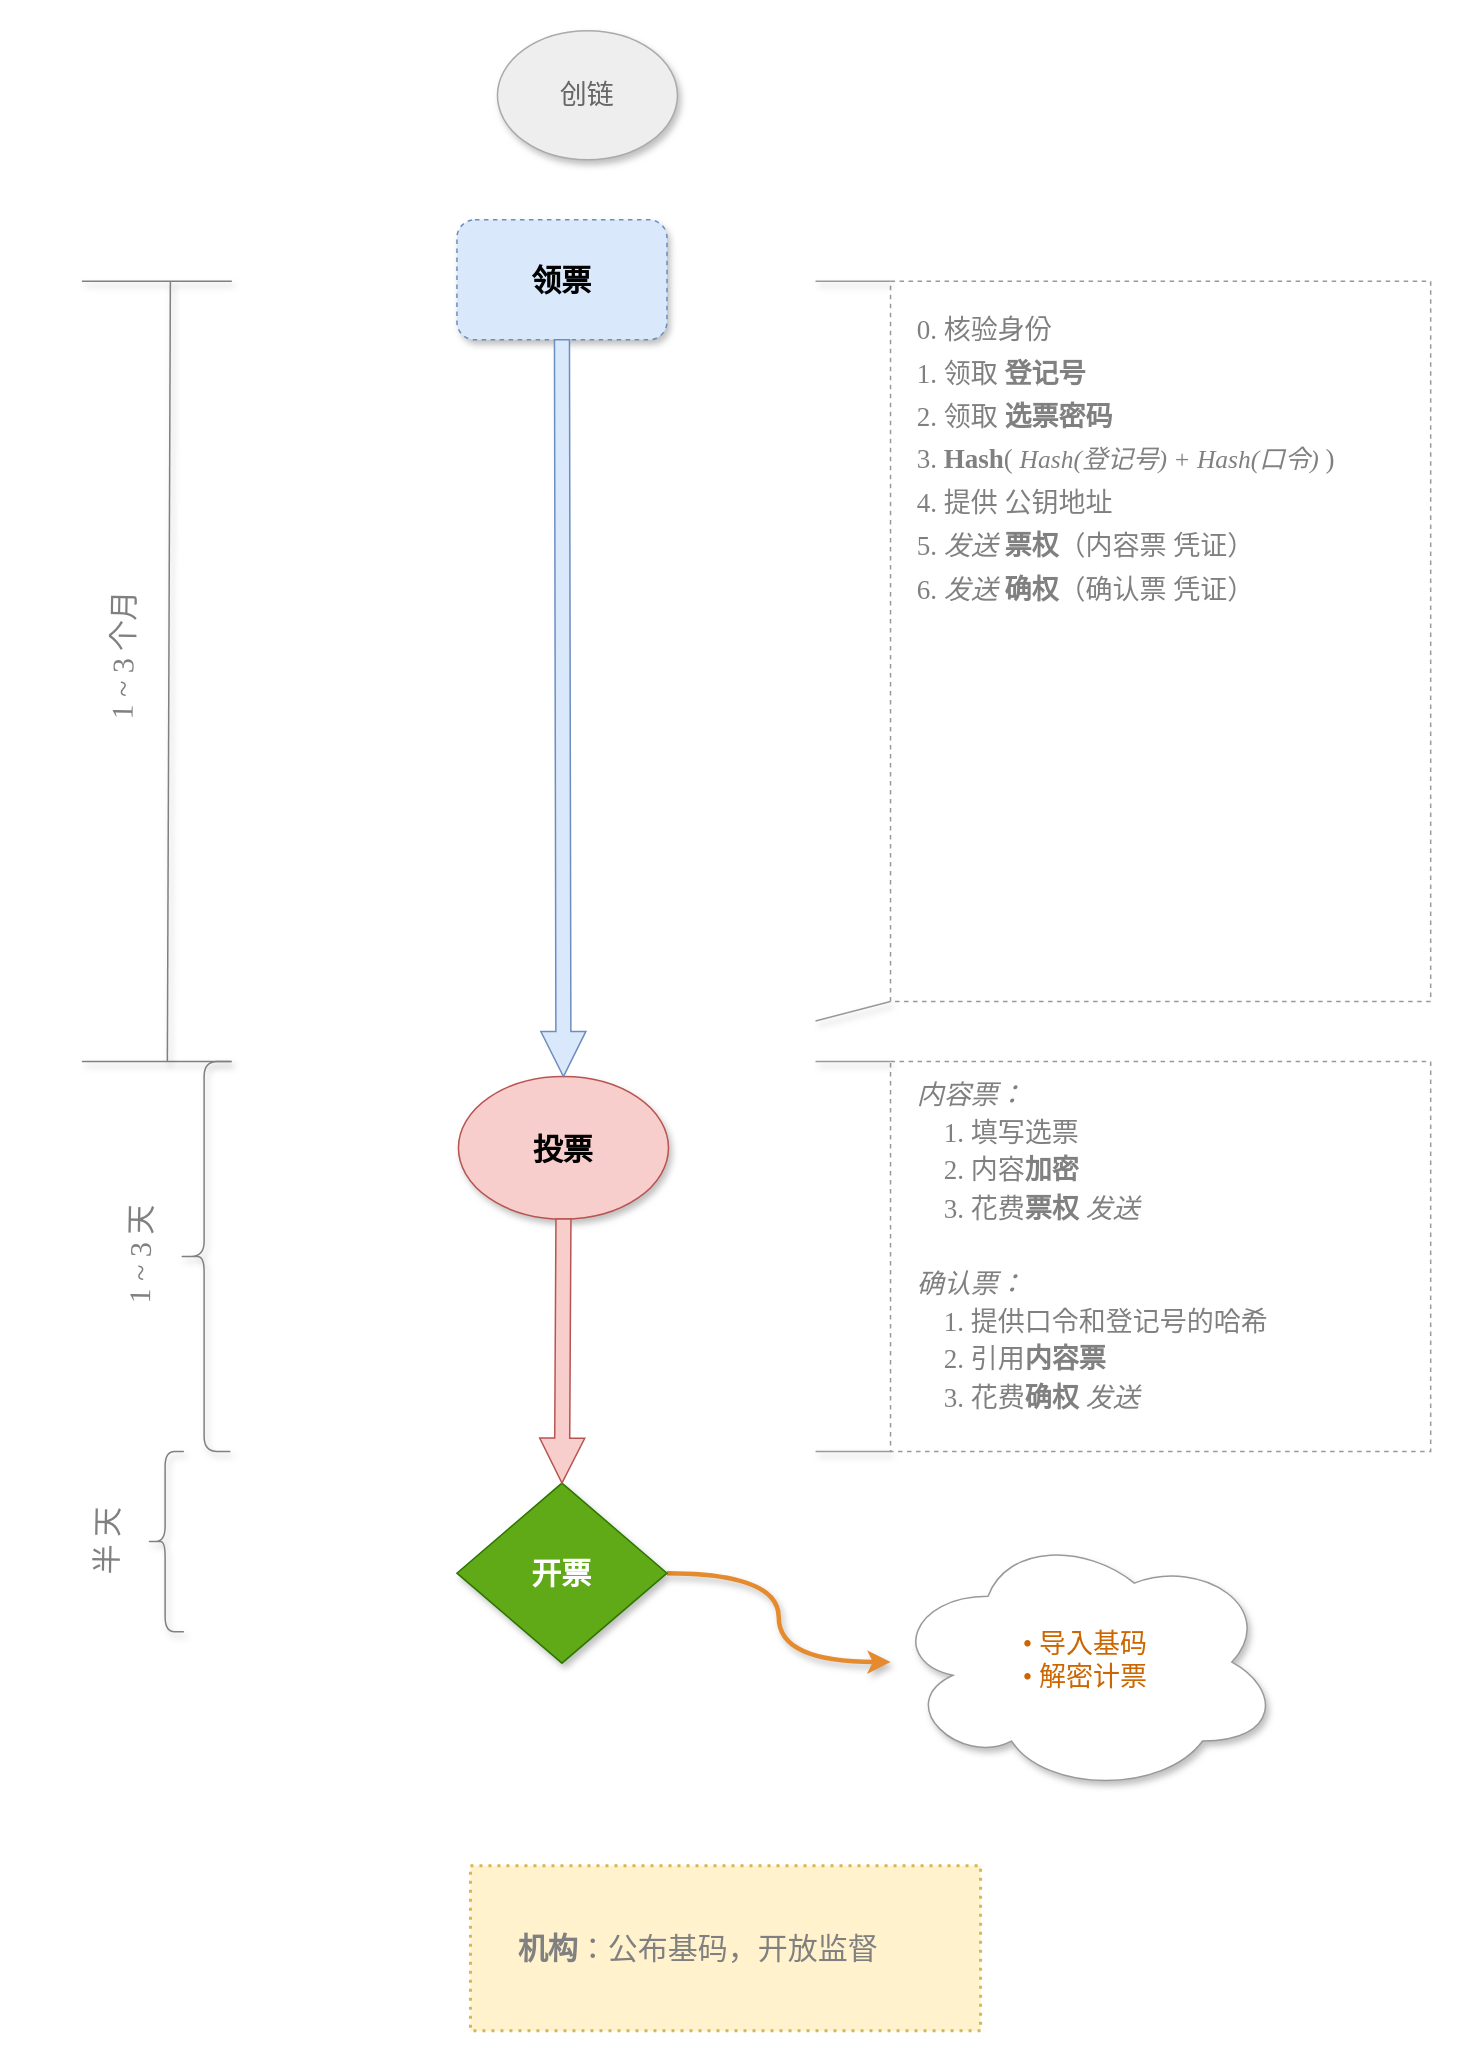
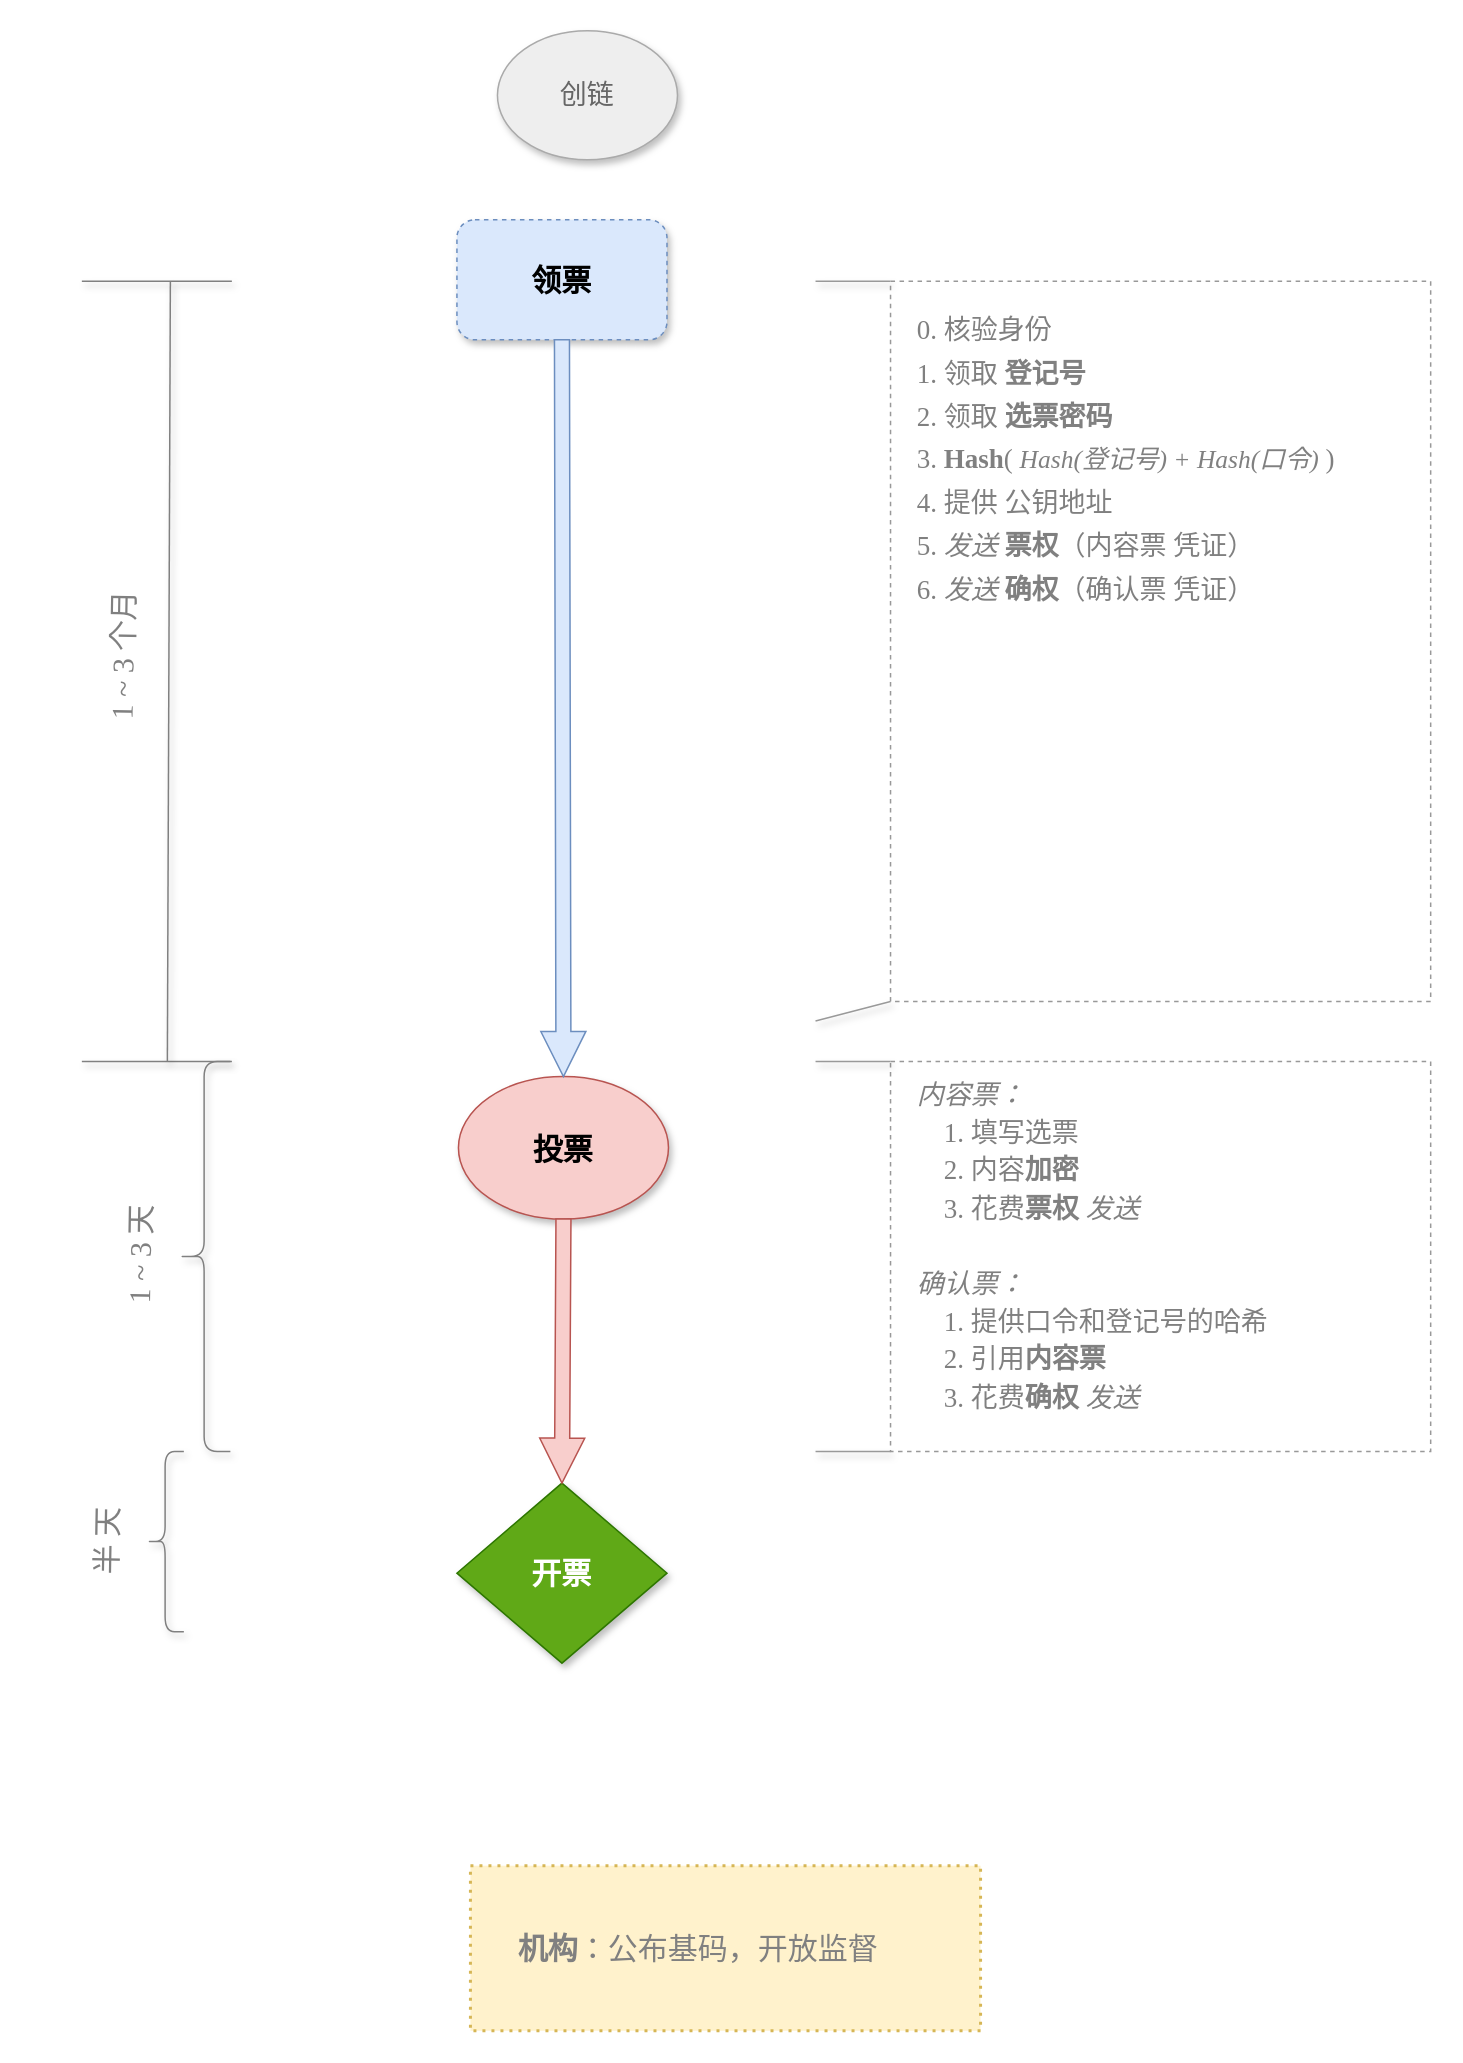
(778, 1610) -> none
(1085, 1662) -> none
